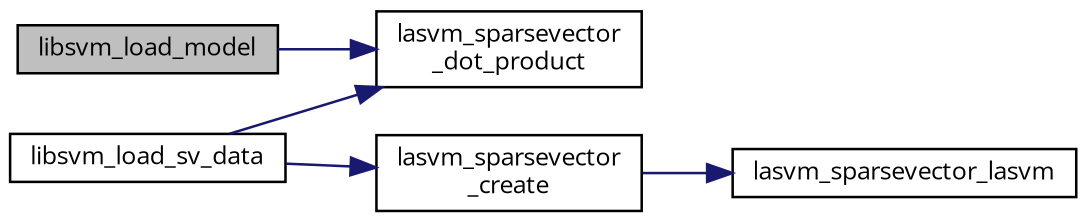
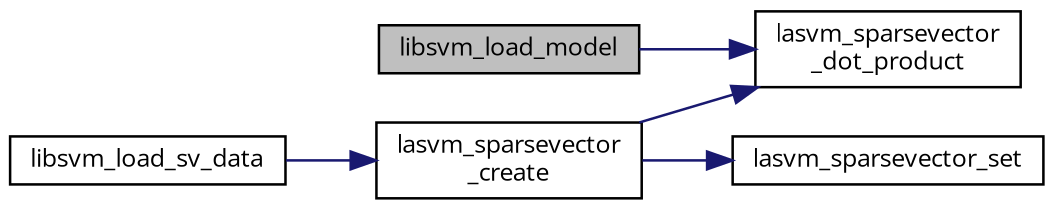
(294, 114) -> (686, 109)
(904, 173) -> (888, 160)
